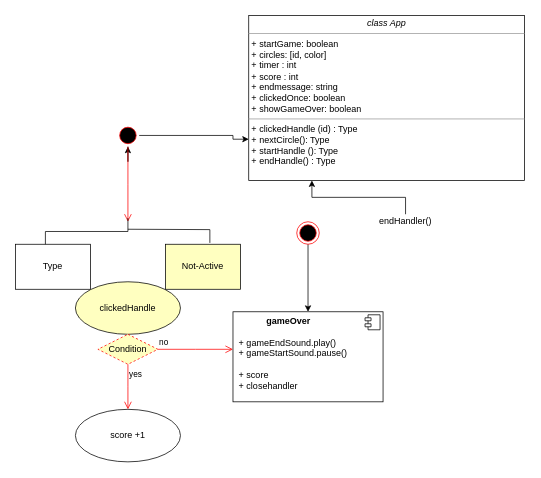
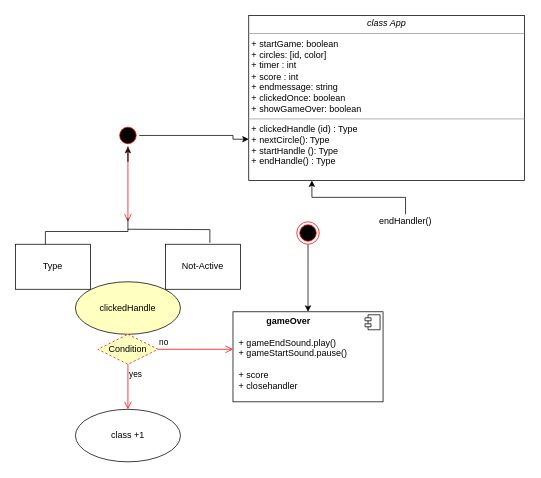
(203, 267) -> (203, 267)
(128, 435) -> (128, 435)
